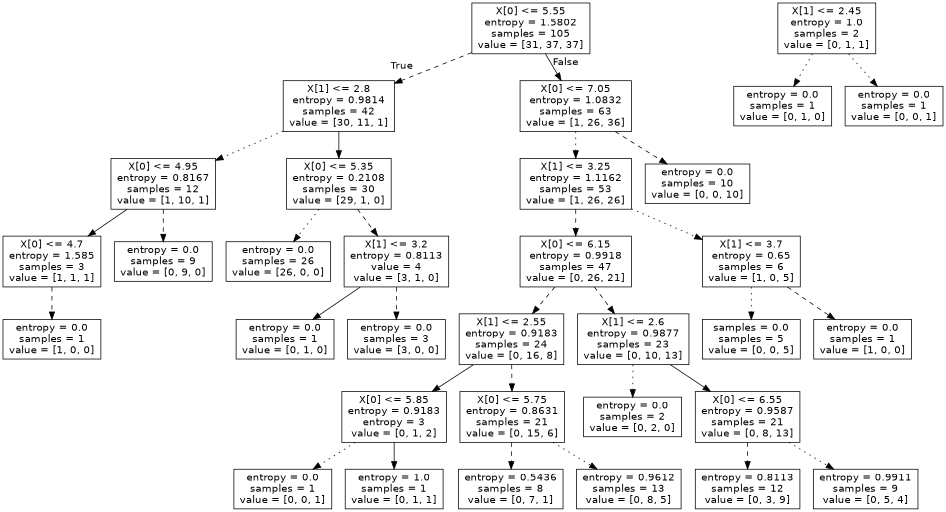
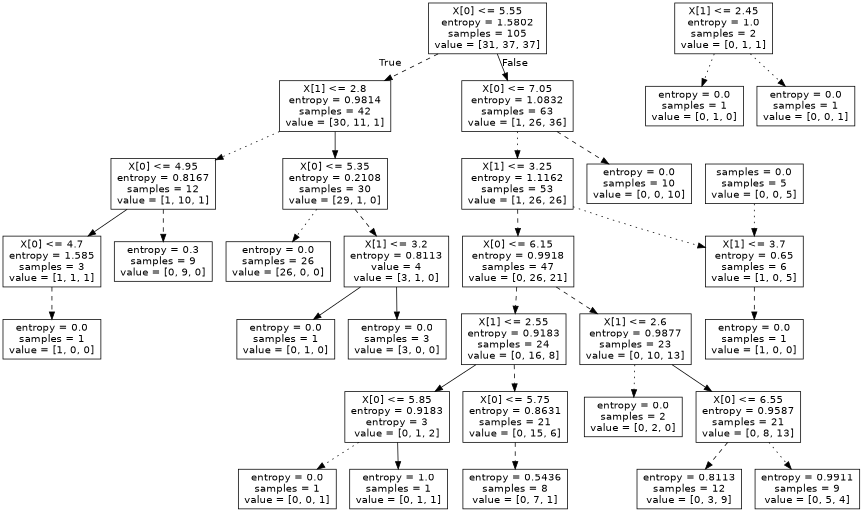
(163, 262) -> (163, 262)
(396, 299) -> (397, 299)
(751, 299) -> (754, 216)
(629, 489) -> none
